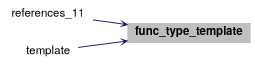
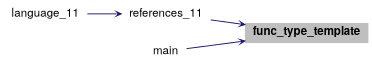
none -> (45, 14)
(48, 51) -> (166, 51)
